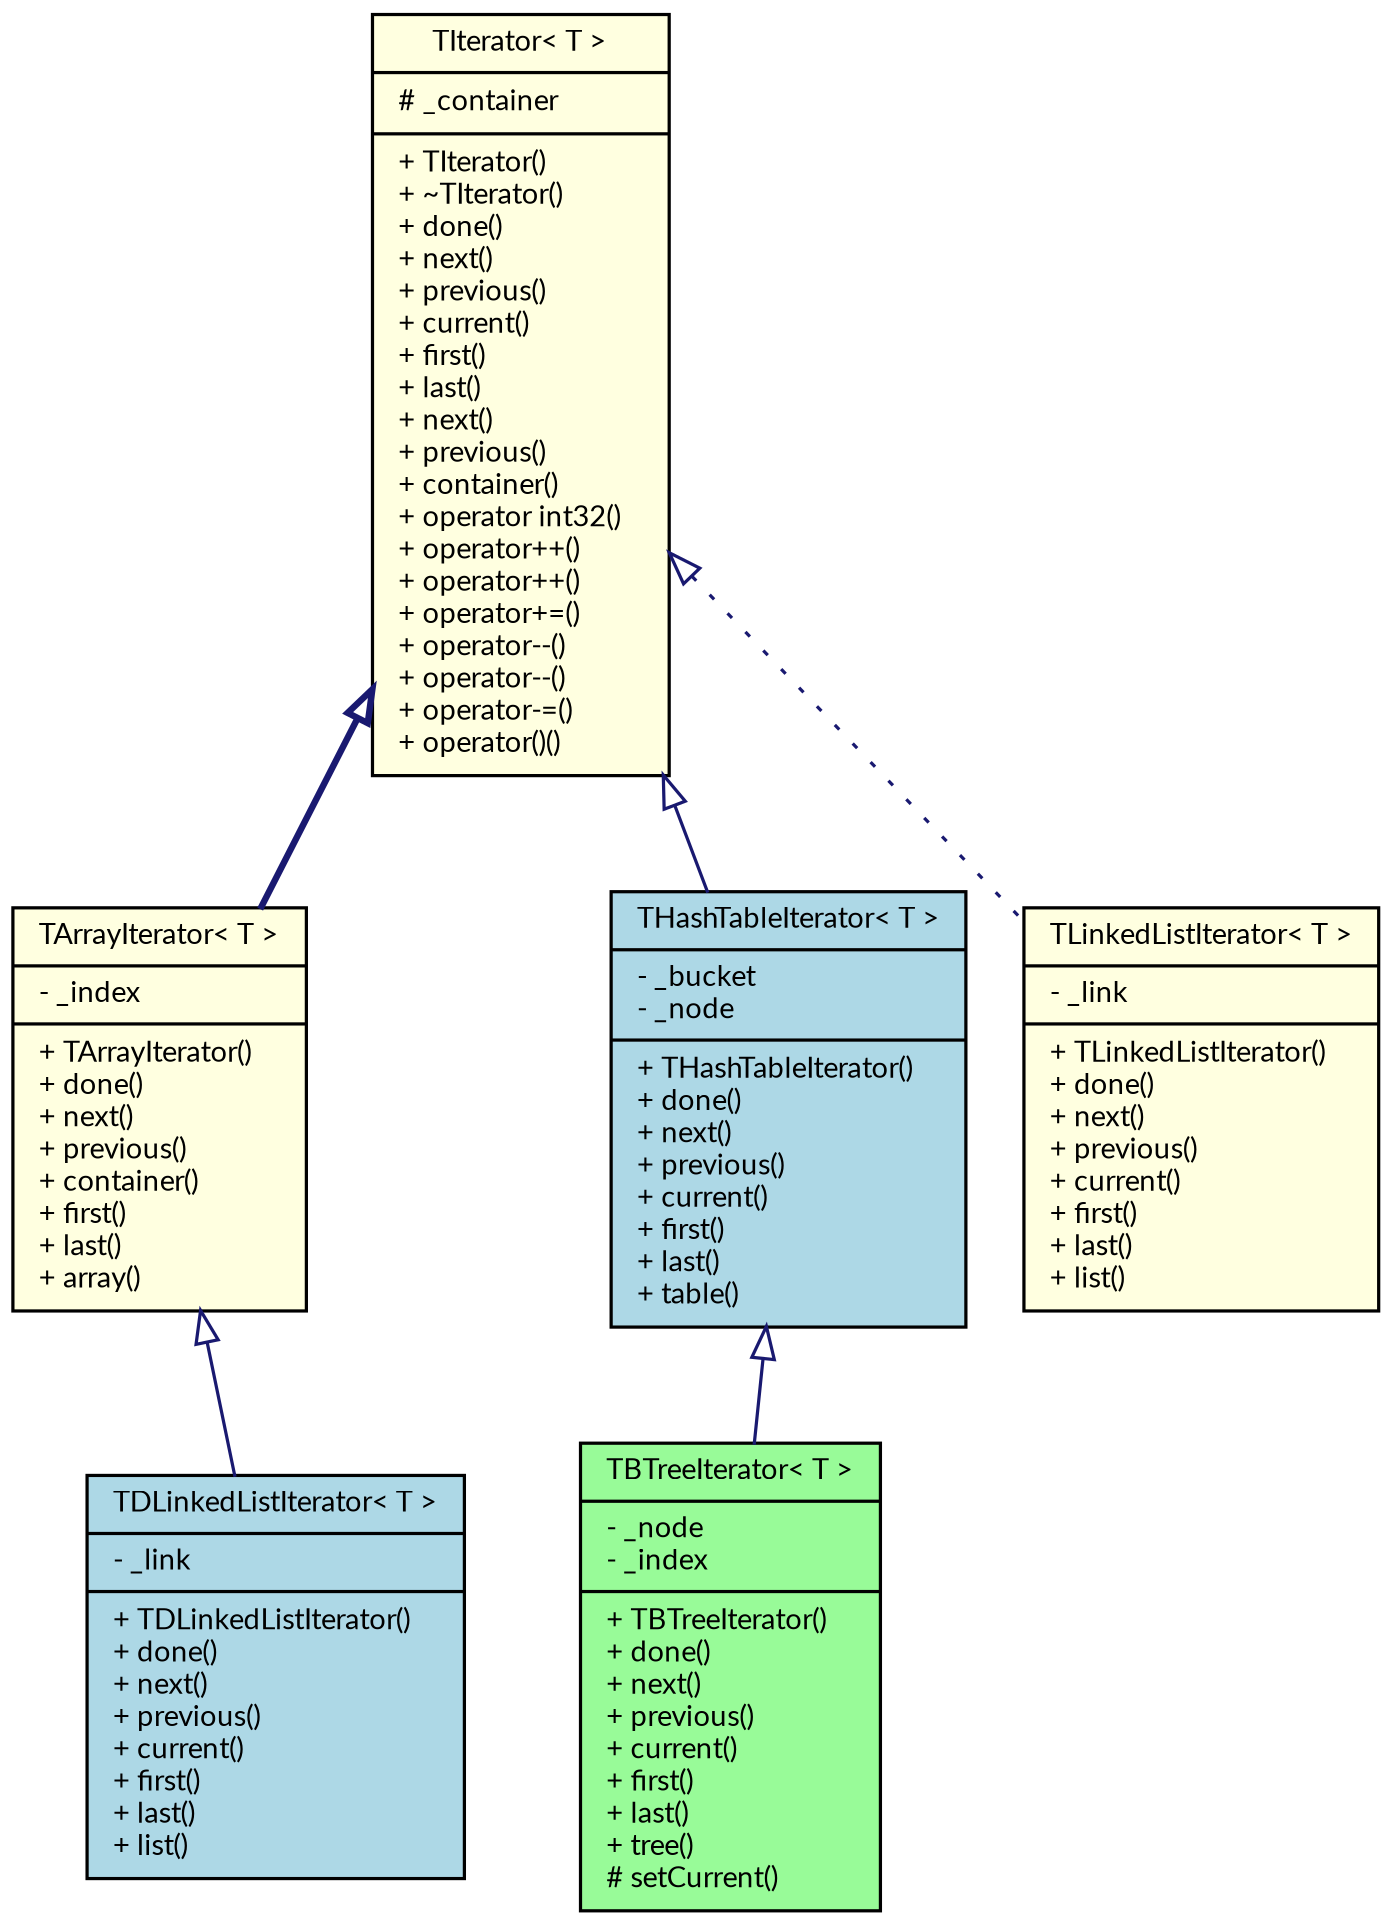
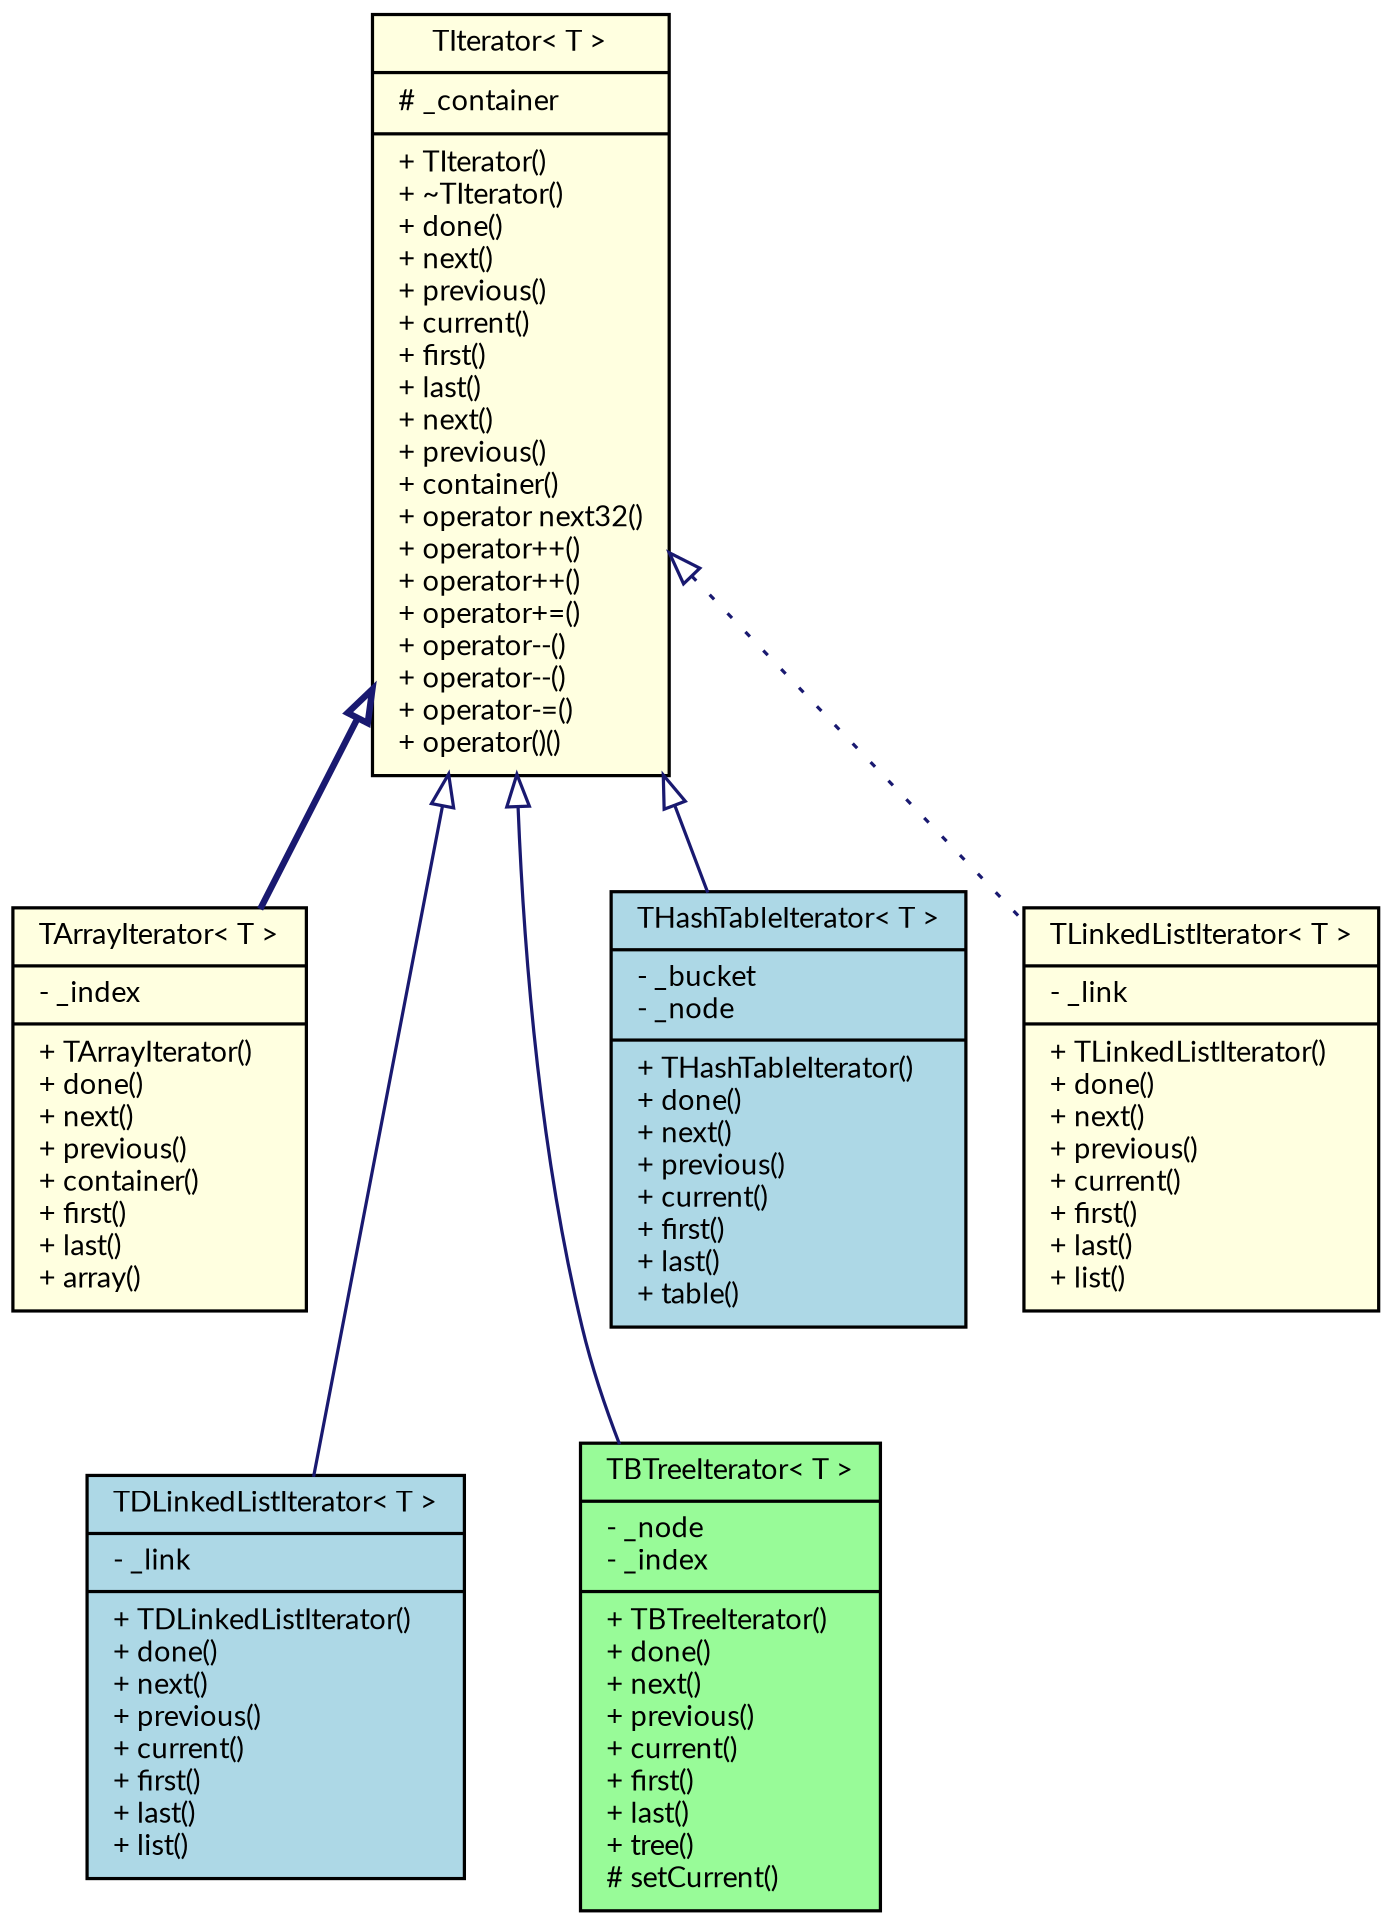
(511, 518) -> (521, 518)
(759, 1402) -> (546, 1130)
(221, 1410) -> (378, 1142)
